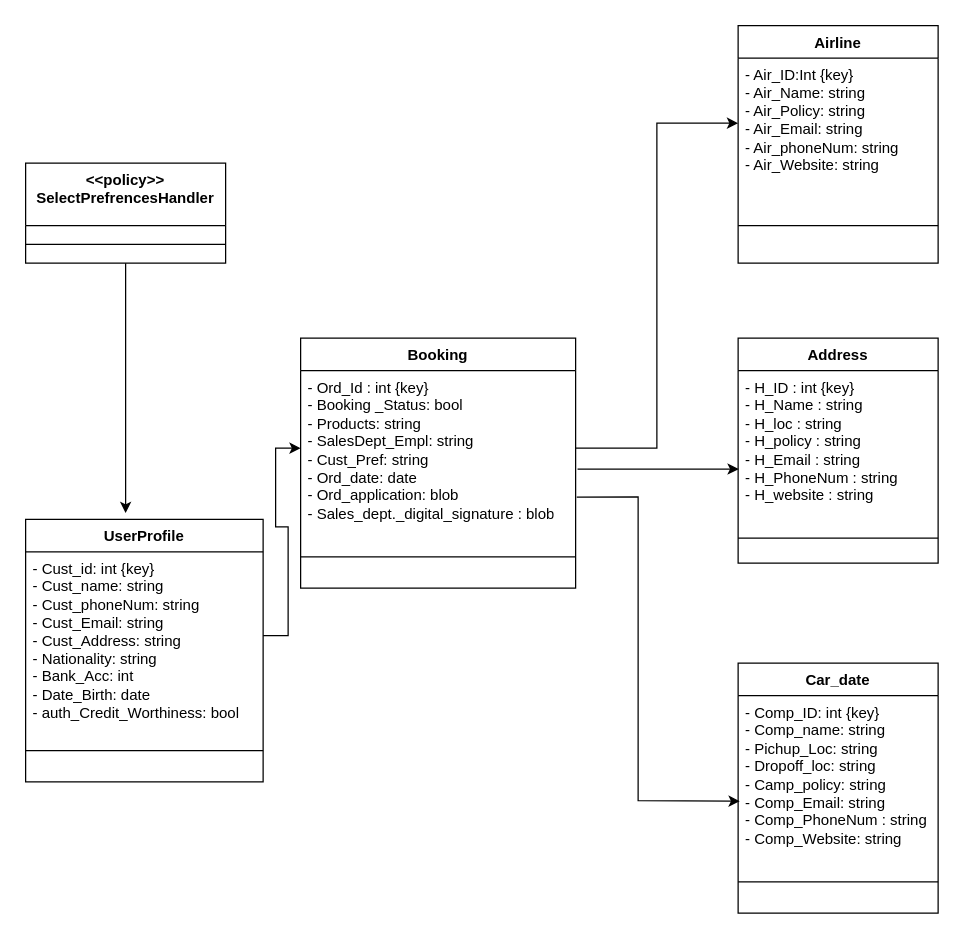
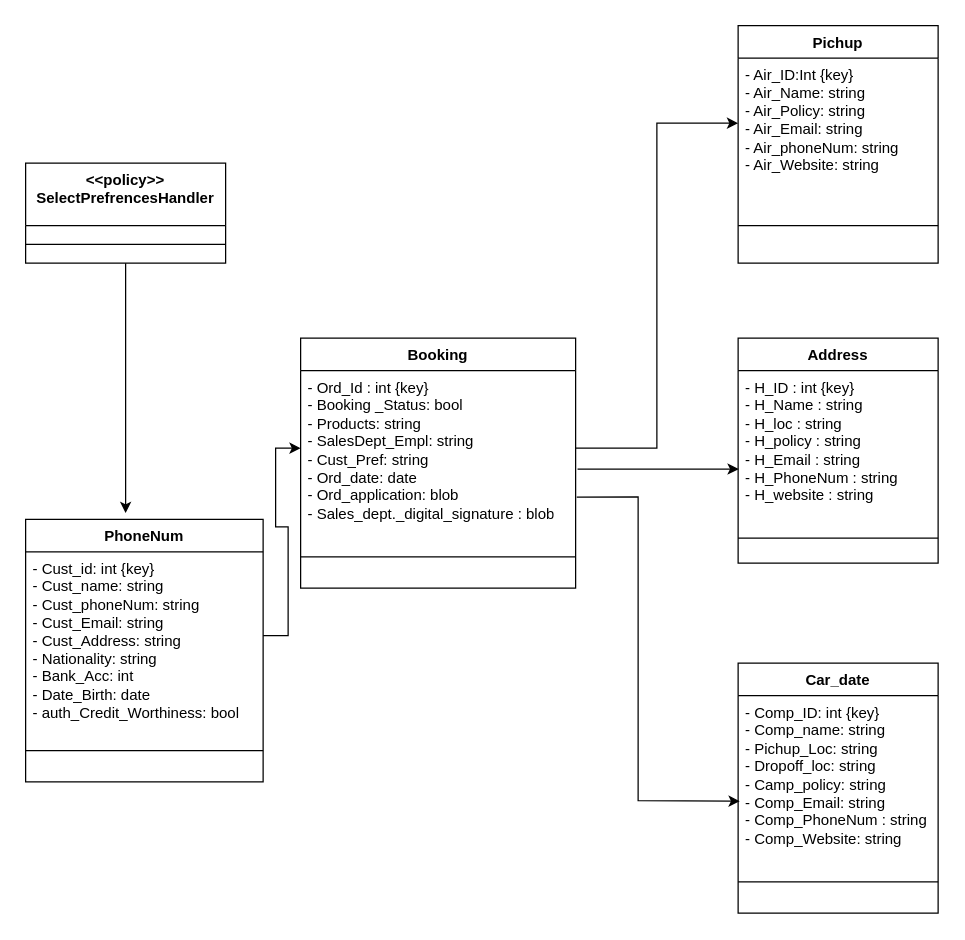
(838, 43) -> (838, 43)
(144, 537) -> (144, 537)
